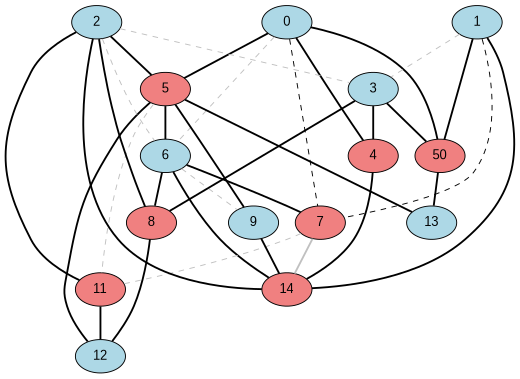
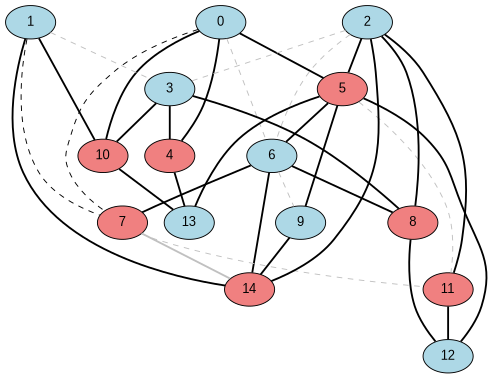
(440, 156) -> (103, 156)
(356, 236) -> (180, 189)
